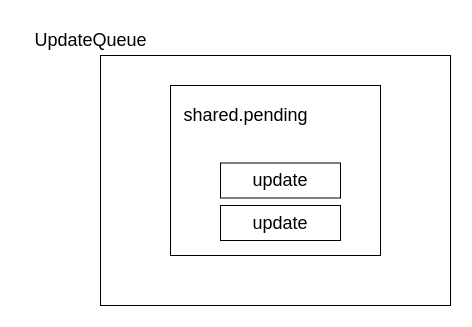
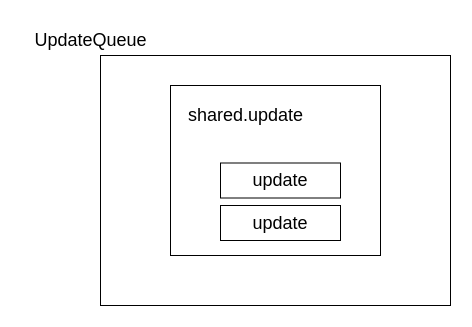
(246, 116) -> (246, 116)
